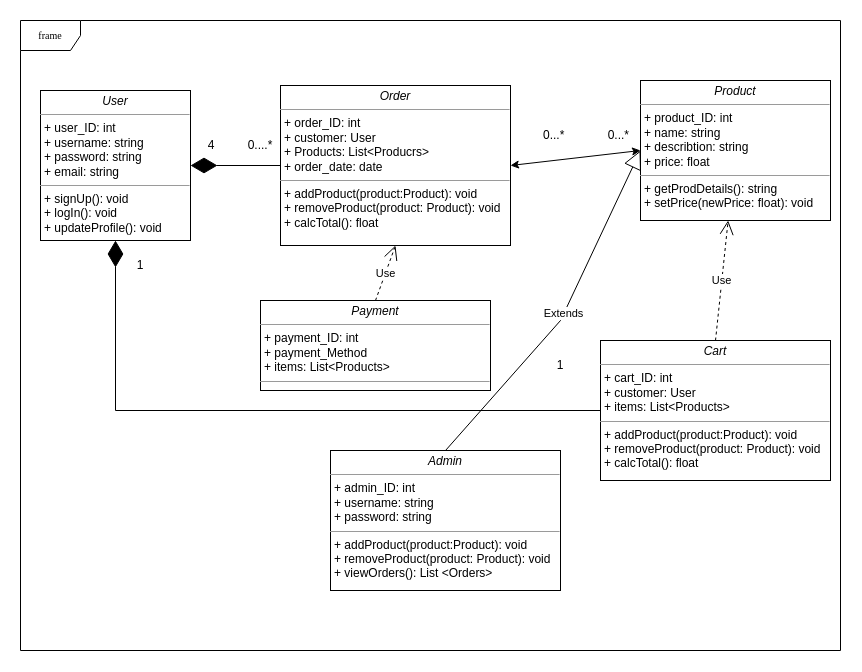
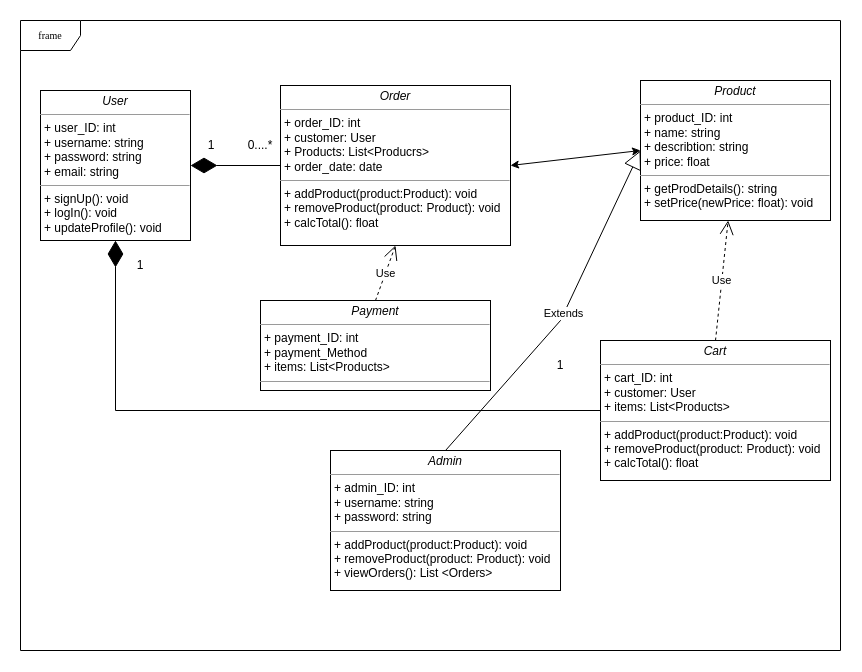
(587, 136) -> none
(241, 146) -> (241, 146)
